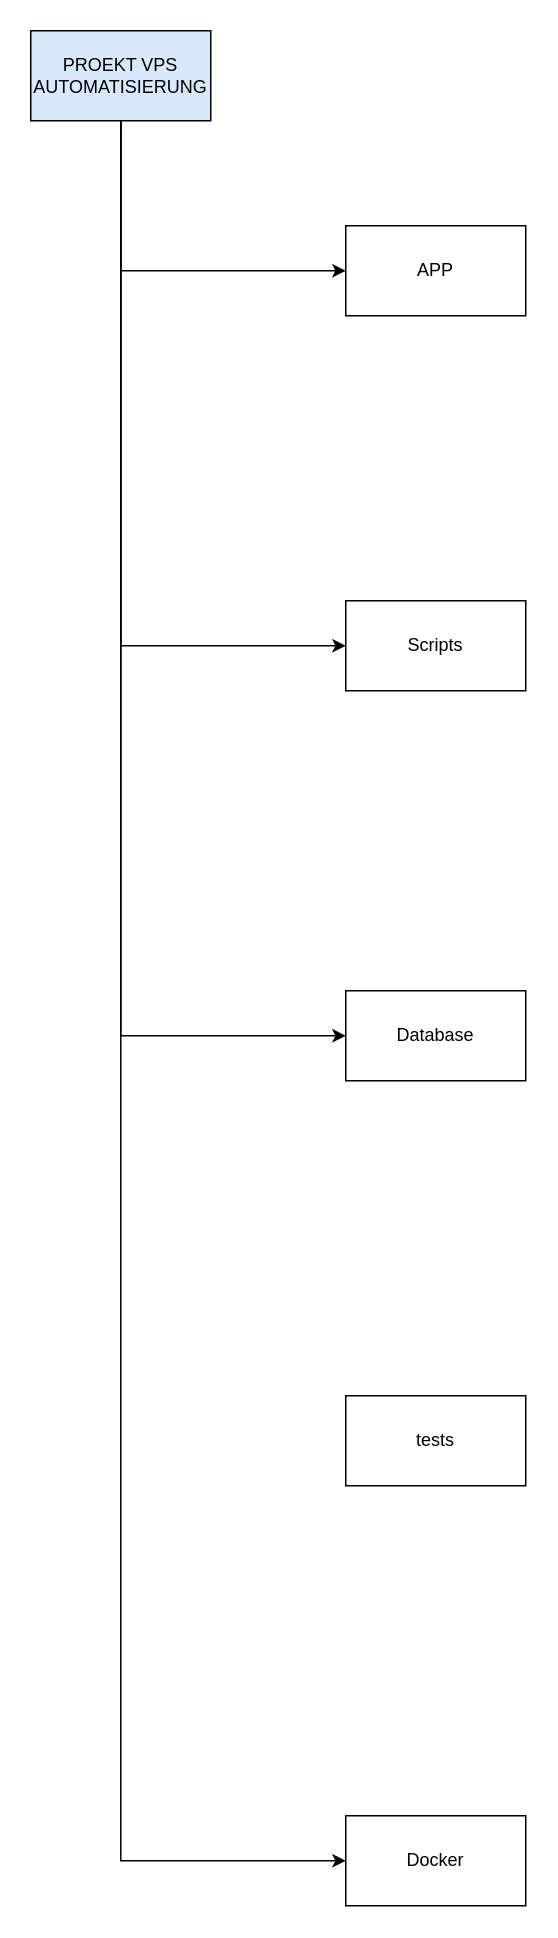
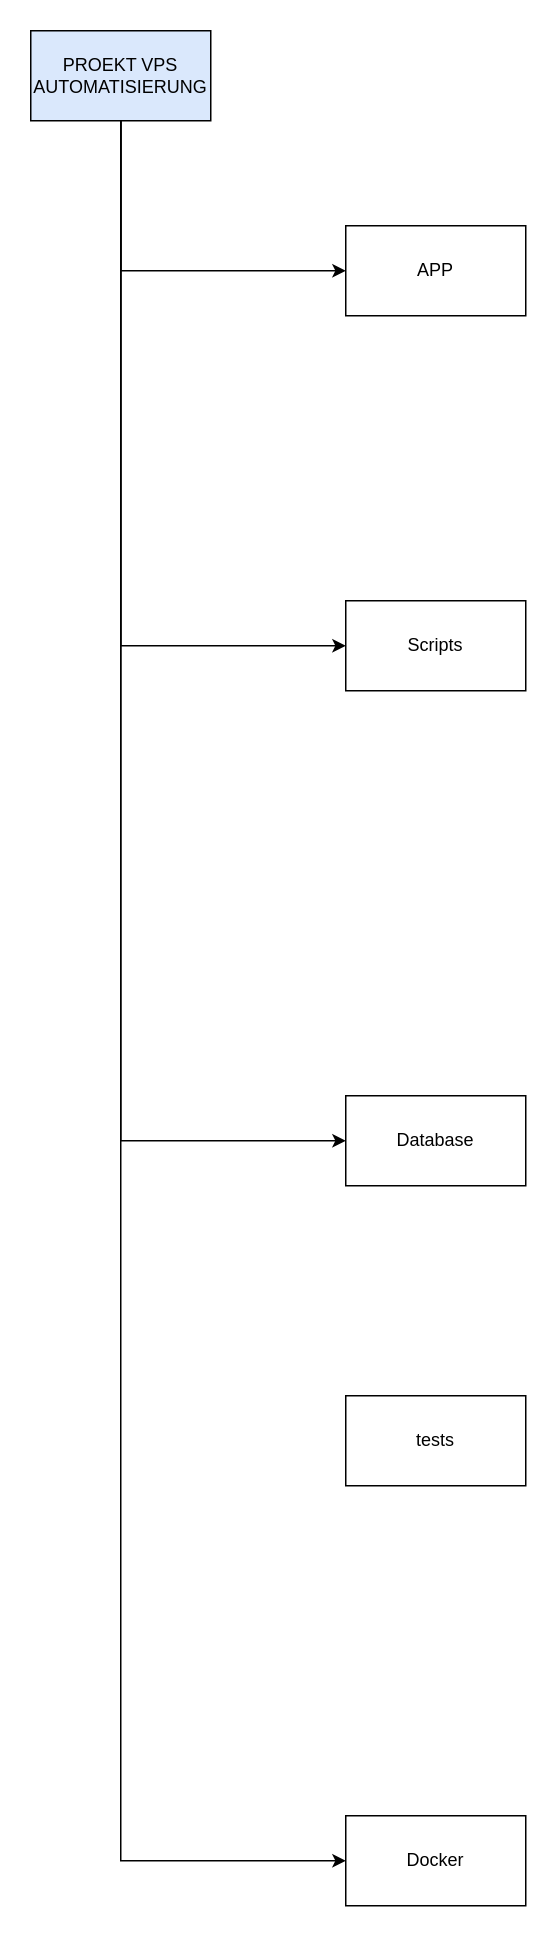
(436, 1036) -> (436, 1141)
